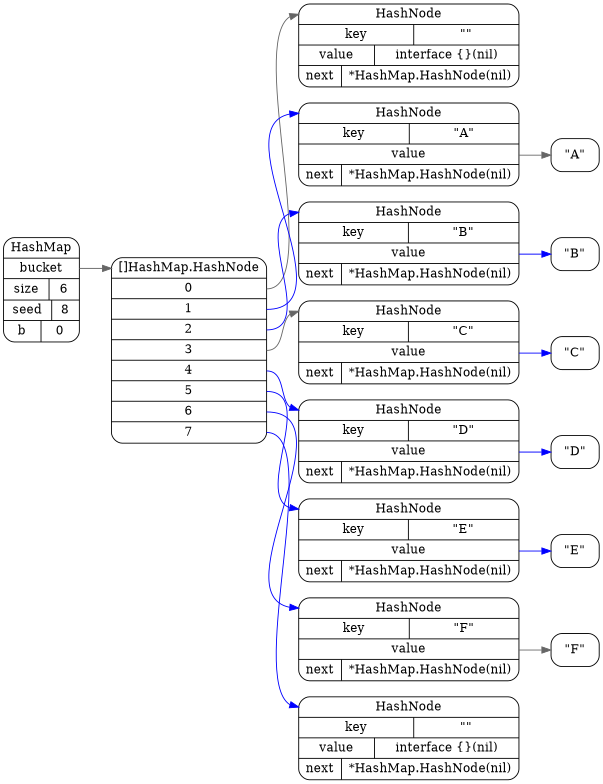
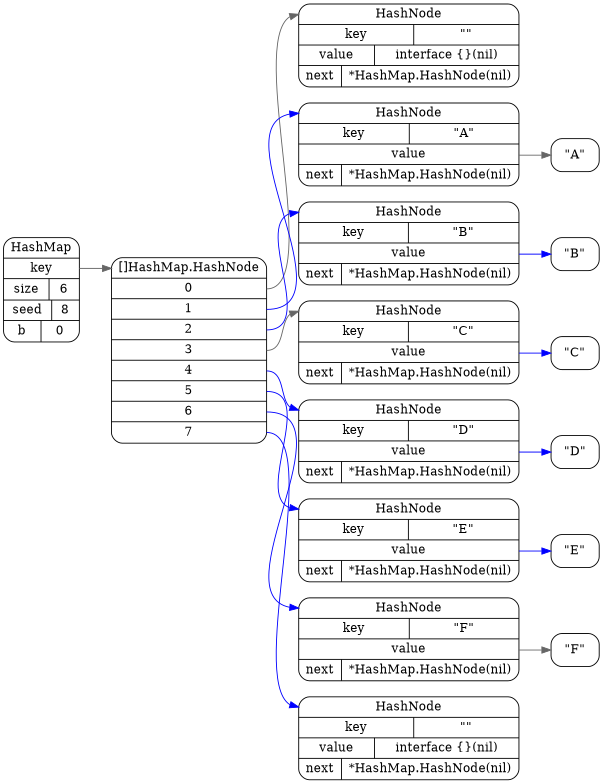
(41, 268) -> (41, 268)
